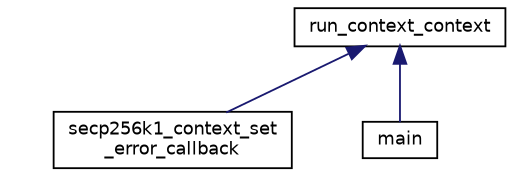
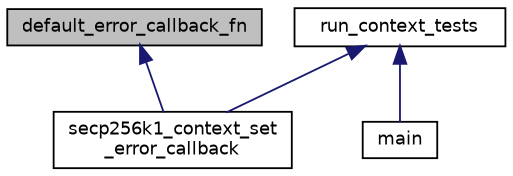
none -> (135, 27)
(400, 27) -> (400, 27)
